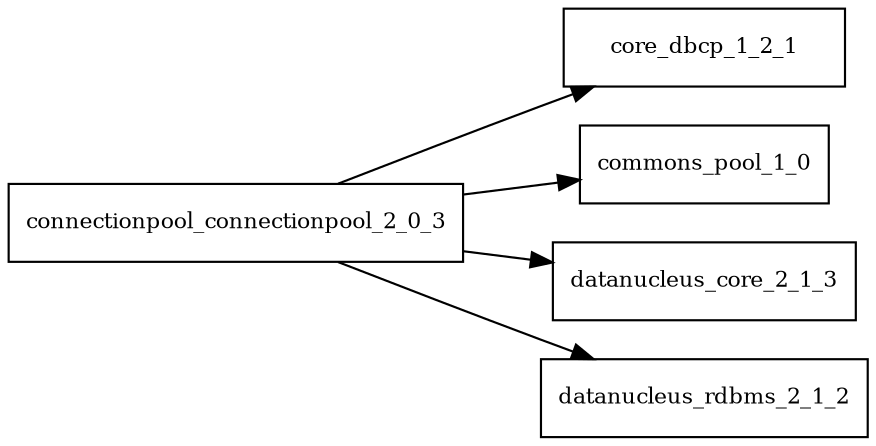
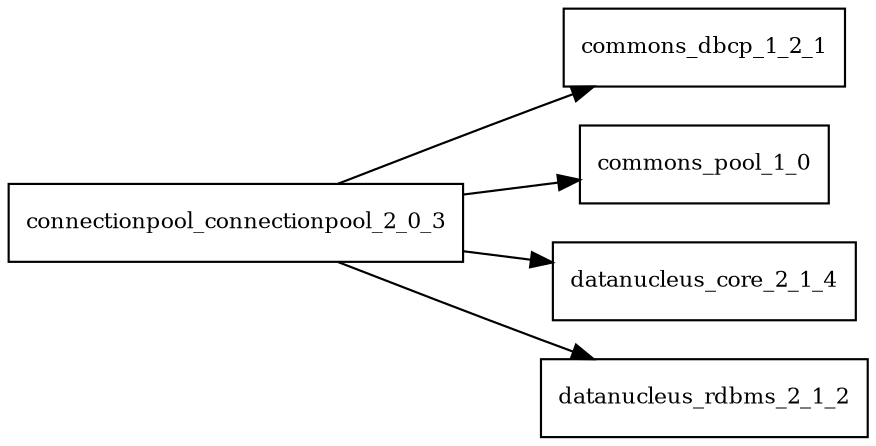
(704, 48) -> (704, 48)
(704, 281) -> (704, 281)
